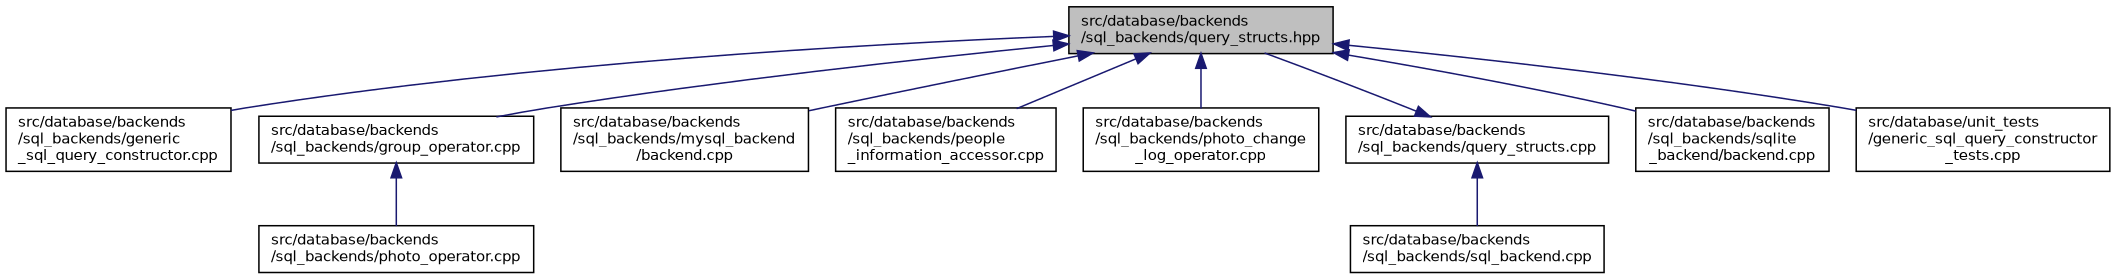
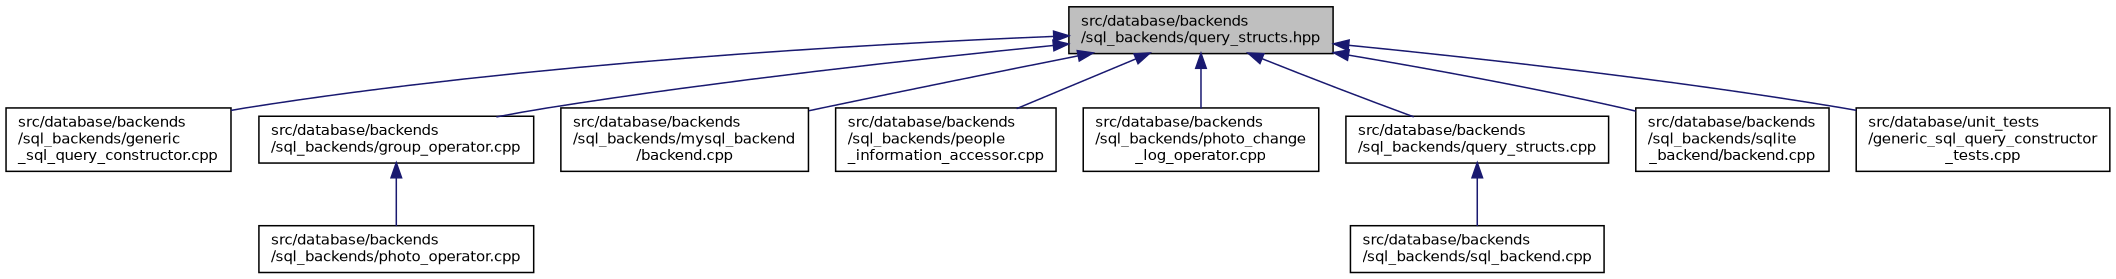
(1341, 82) -> (1338, 88)
